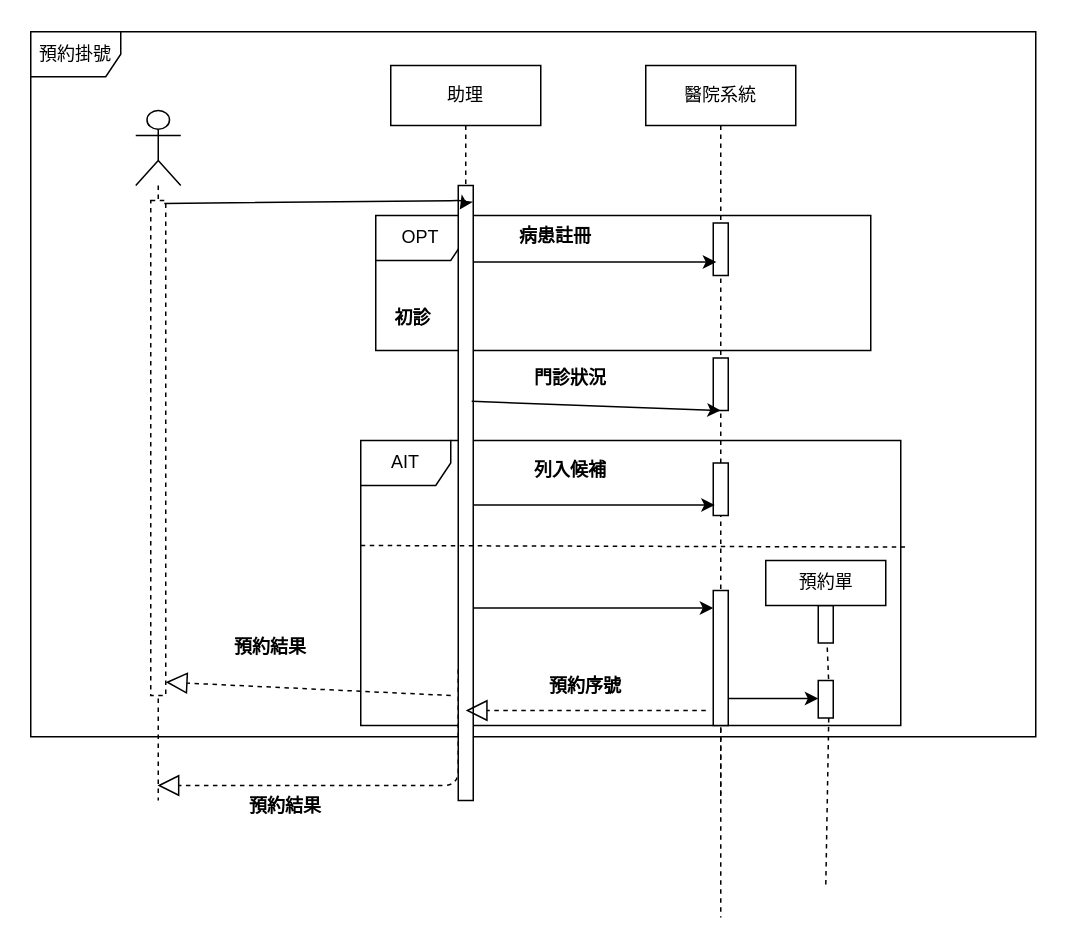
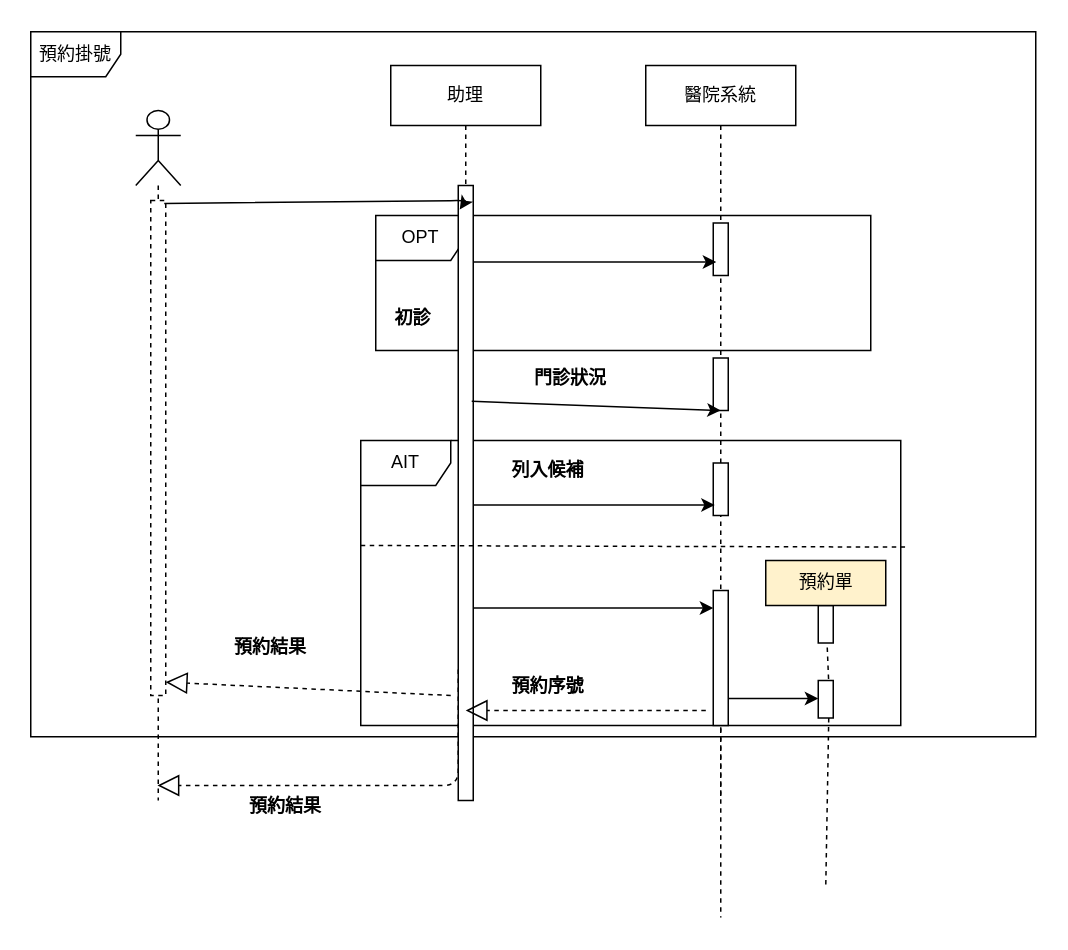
(556, 235) -> none
(571, 469) -> (548, 469)
(826, 583) -> (826, 583)
(586, 685) -> (548, 685)
